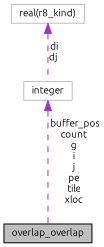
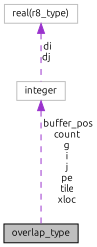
(48, 14) -> (41, 14)
(48, 233) -> (41, 233)
